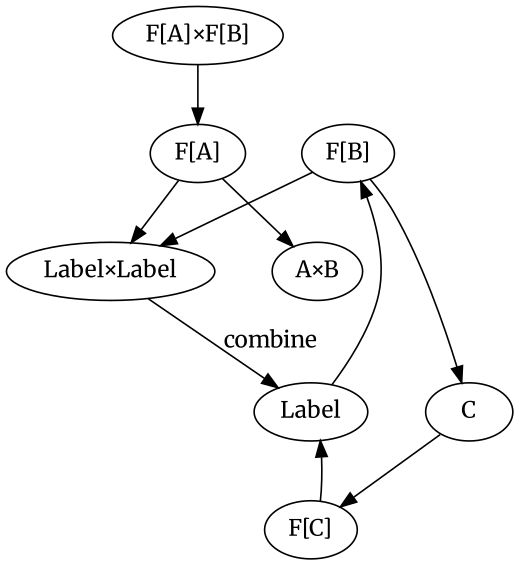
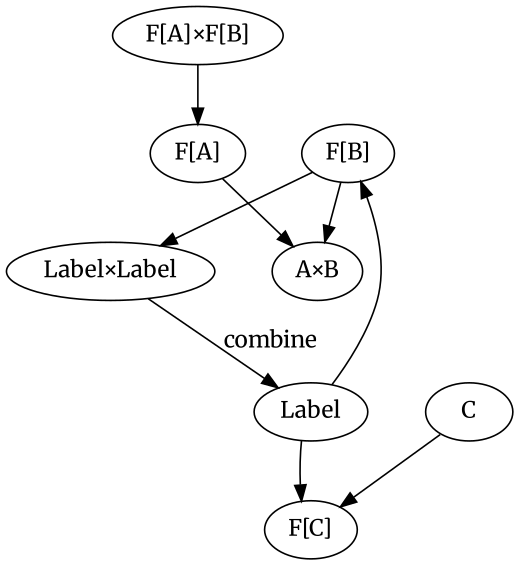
(160, 205) -> none
(422, 269) -> (335, 204)
(322, 479) -> (300, 463)
